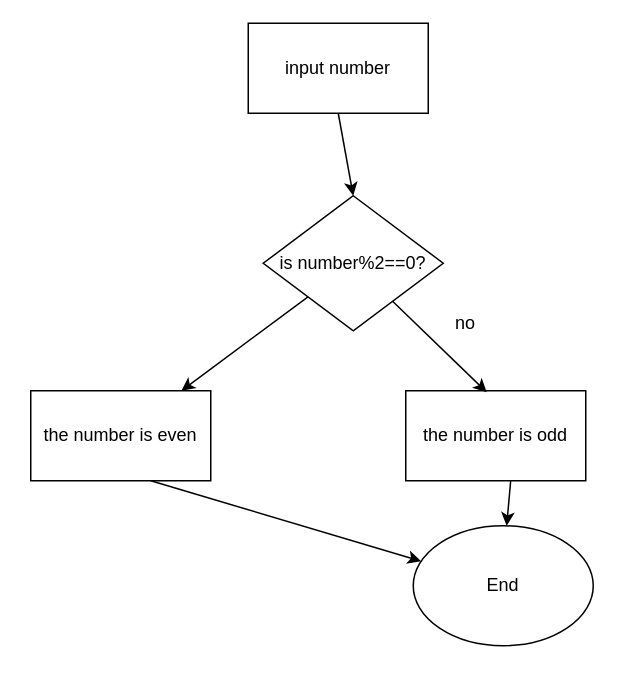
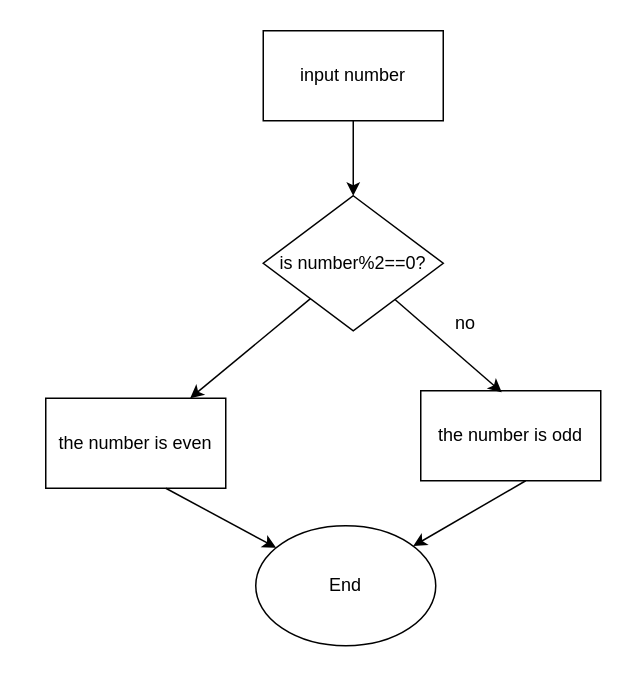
(338, 68) -> (353, 76)
(121, 436) -> (136, 443)
(496, 436) -> (511, 436)
(503, 586) -> (346, 586)
